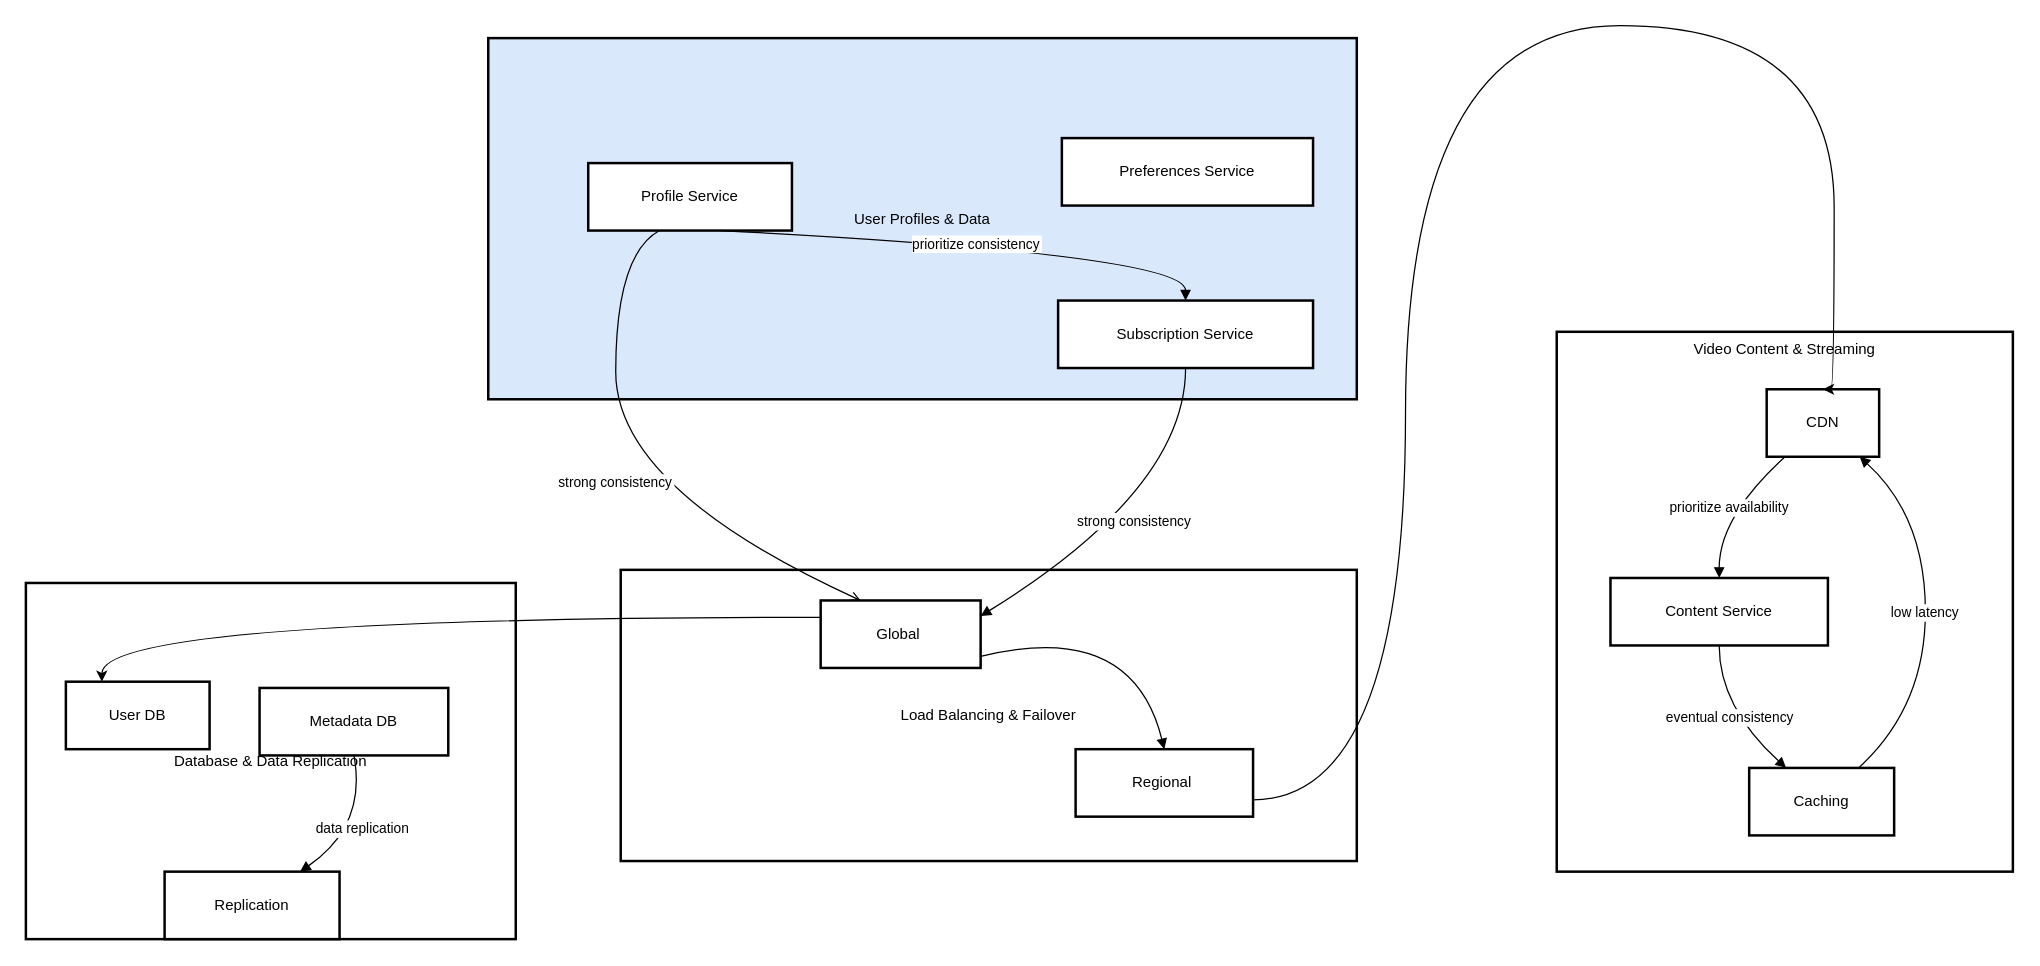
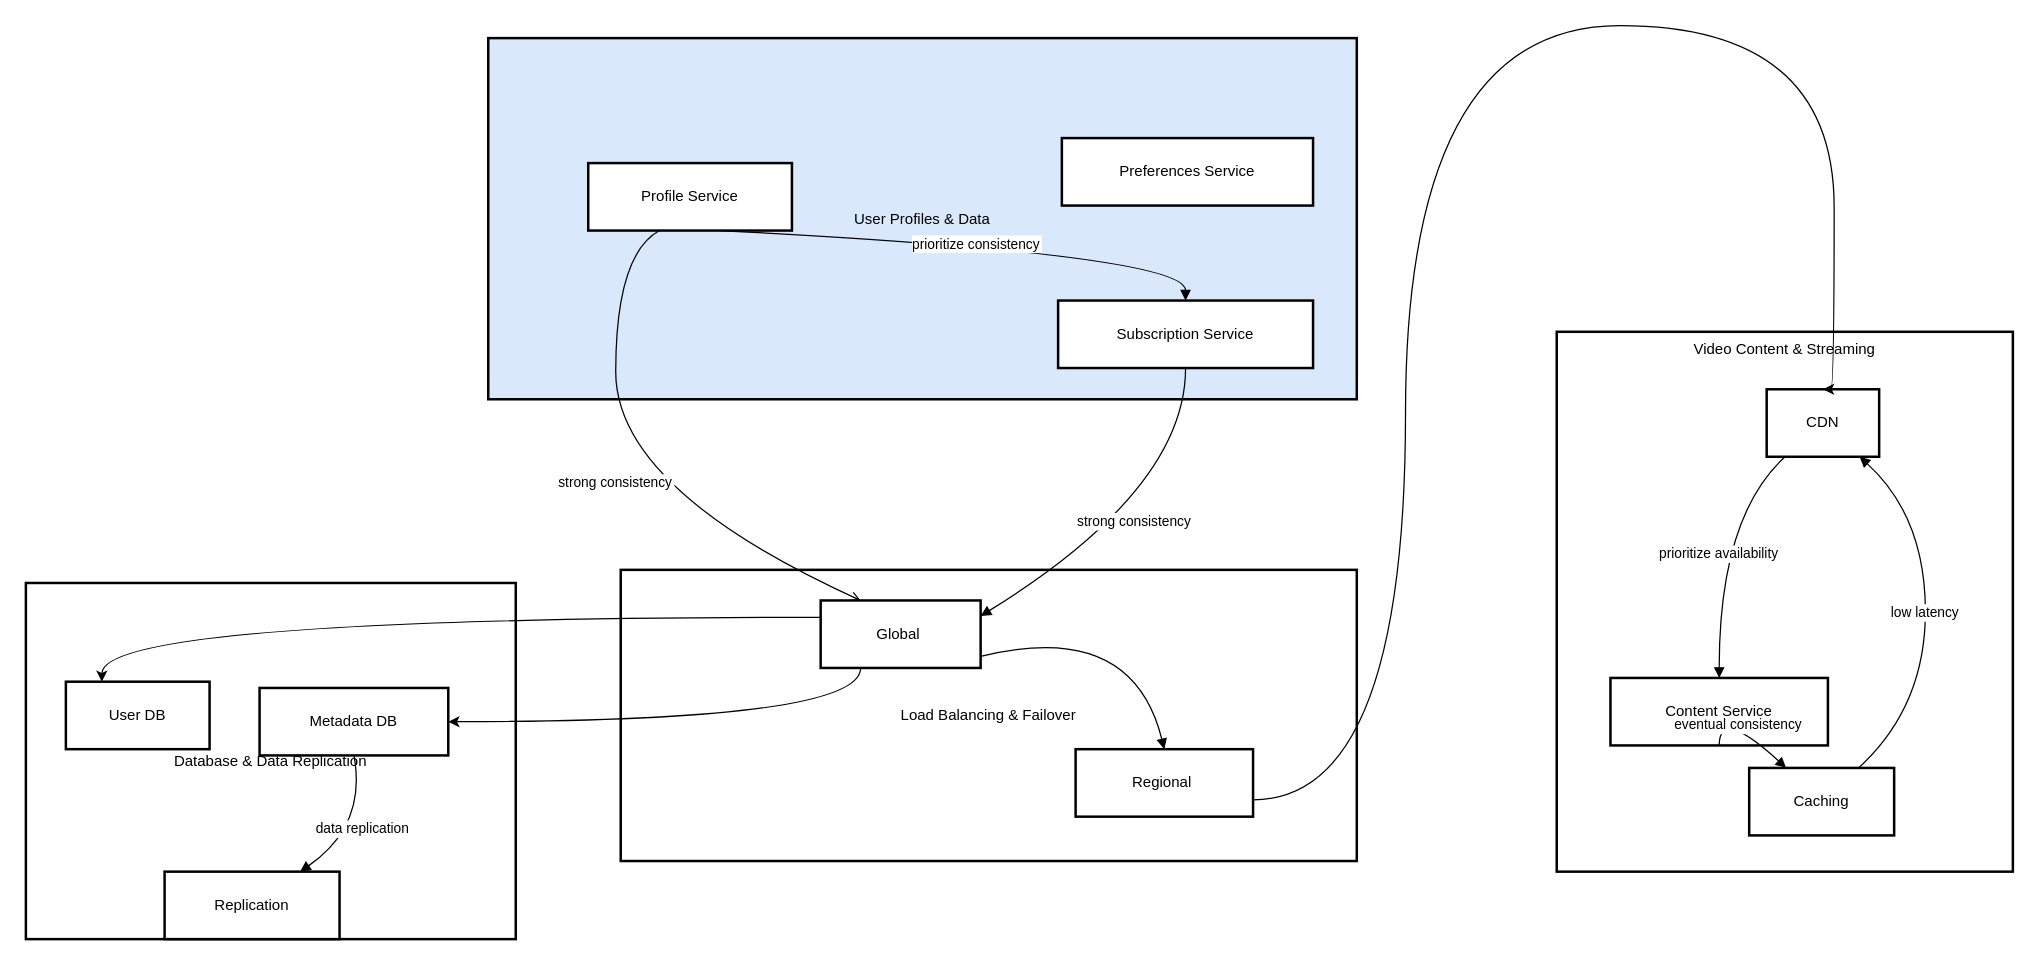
(1719, 612) -> (1719, 712)
none -> (664, 717)
